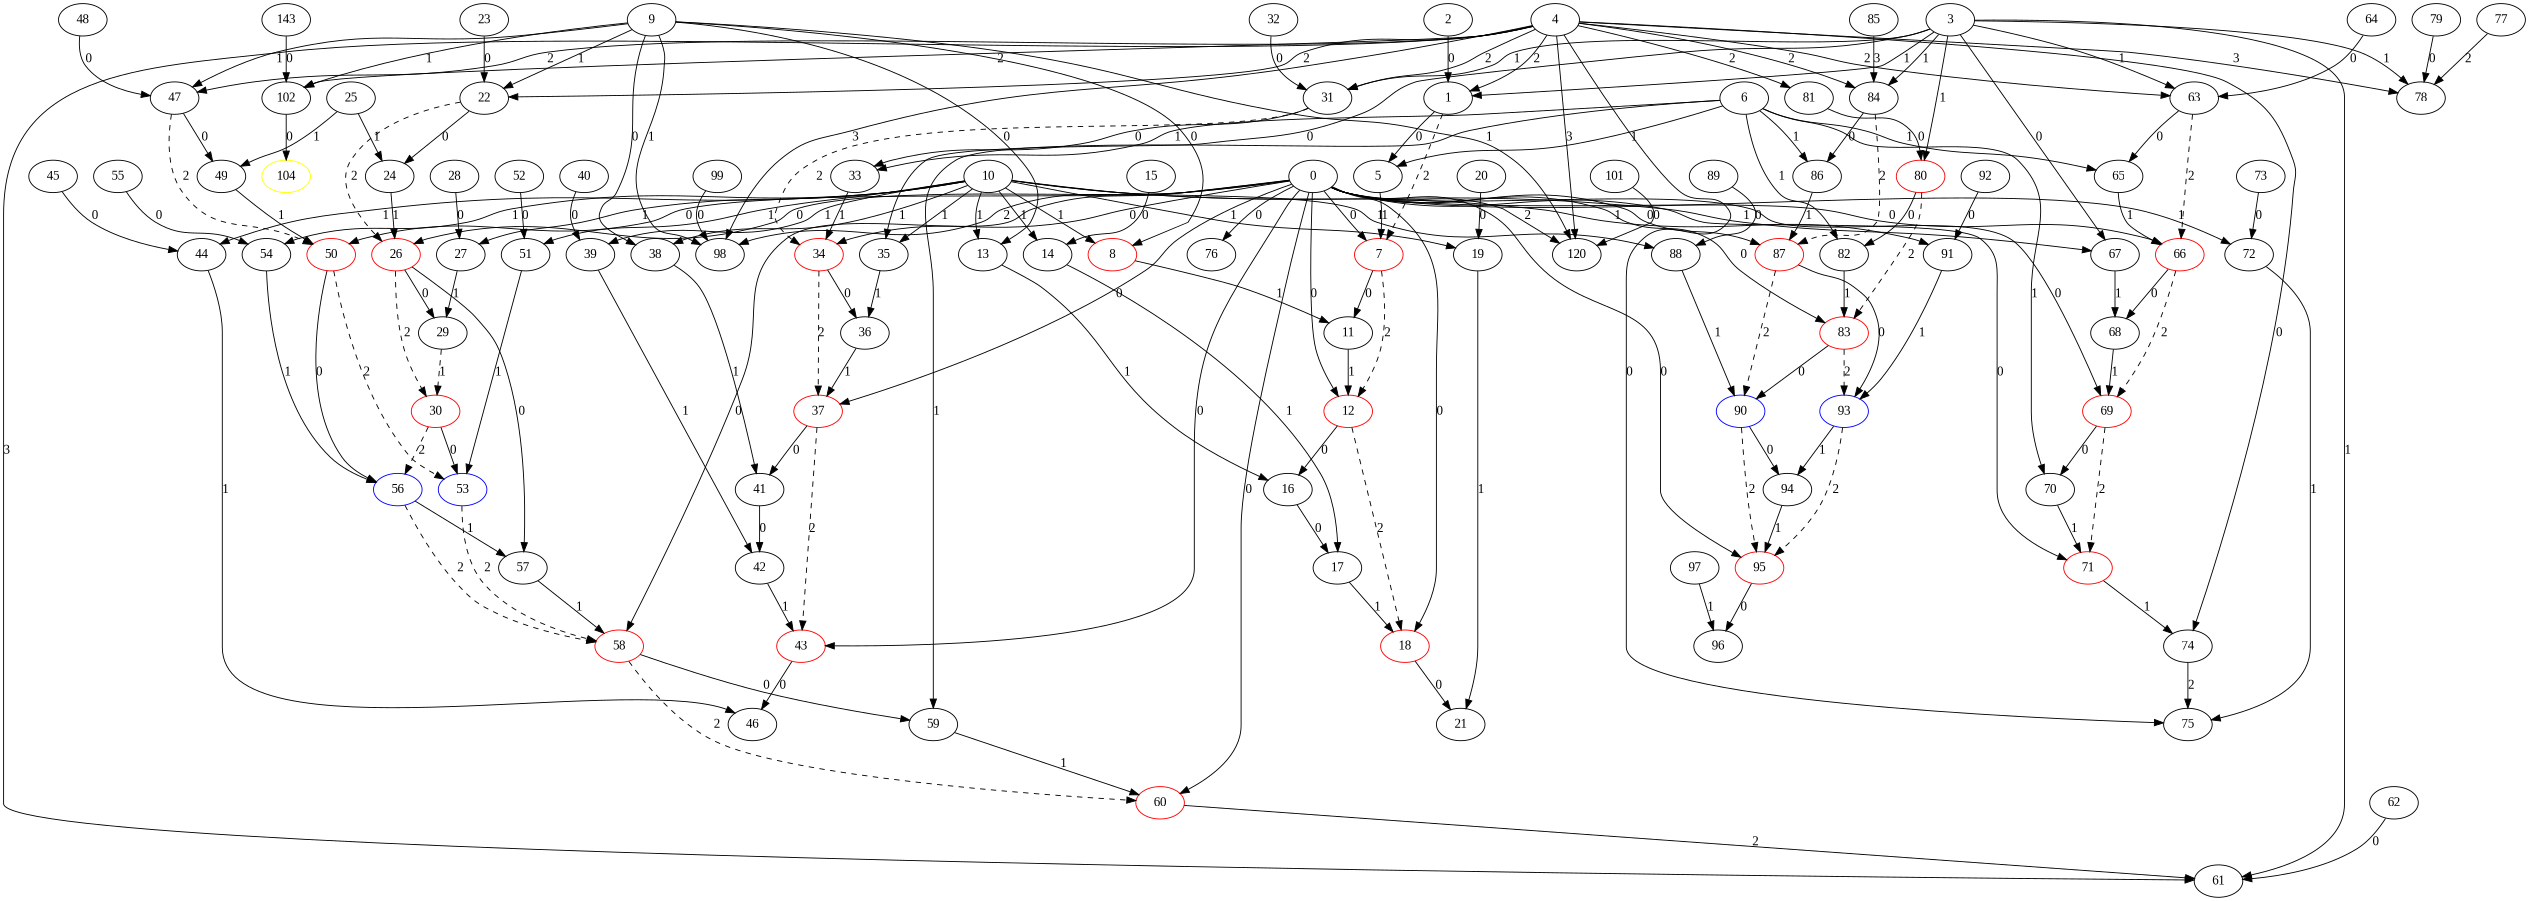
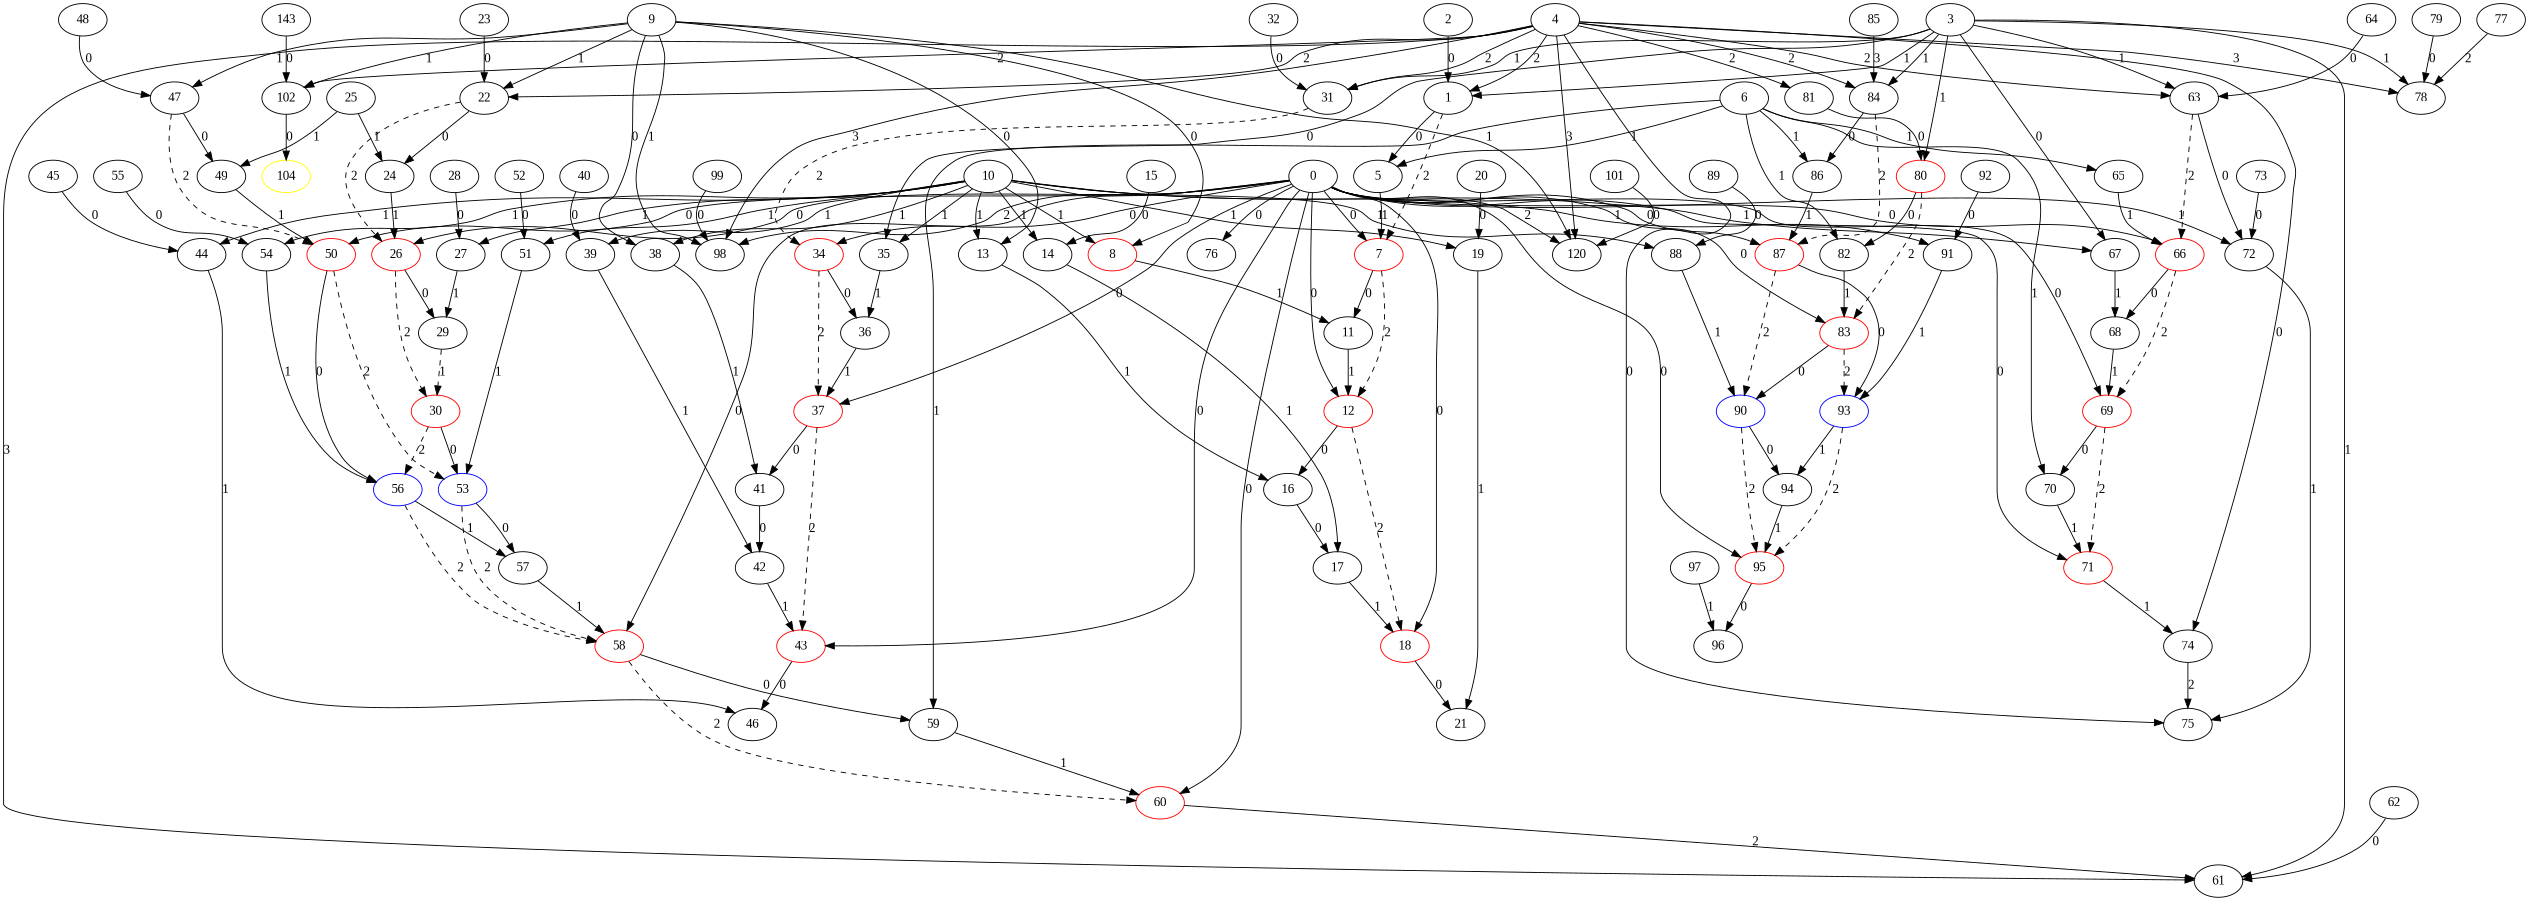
(569, 50) -> none
(2155, 131) -> (2215, 173)
(855, 176) -> none
(510, 385) -> (494, 523)
